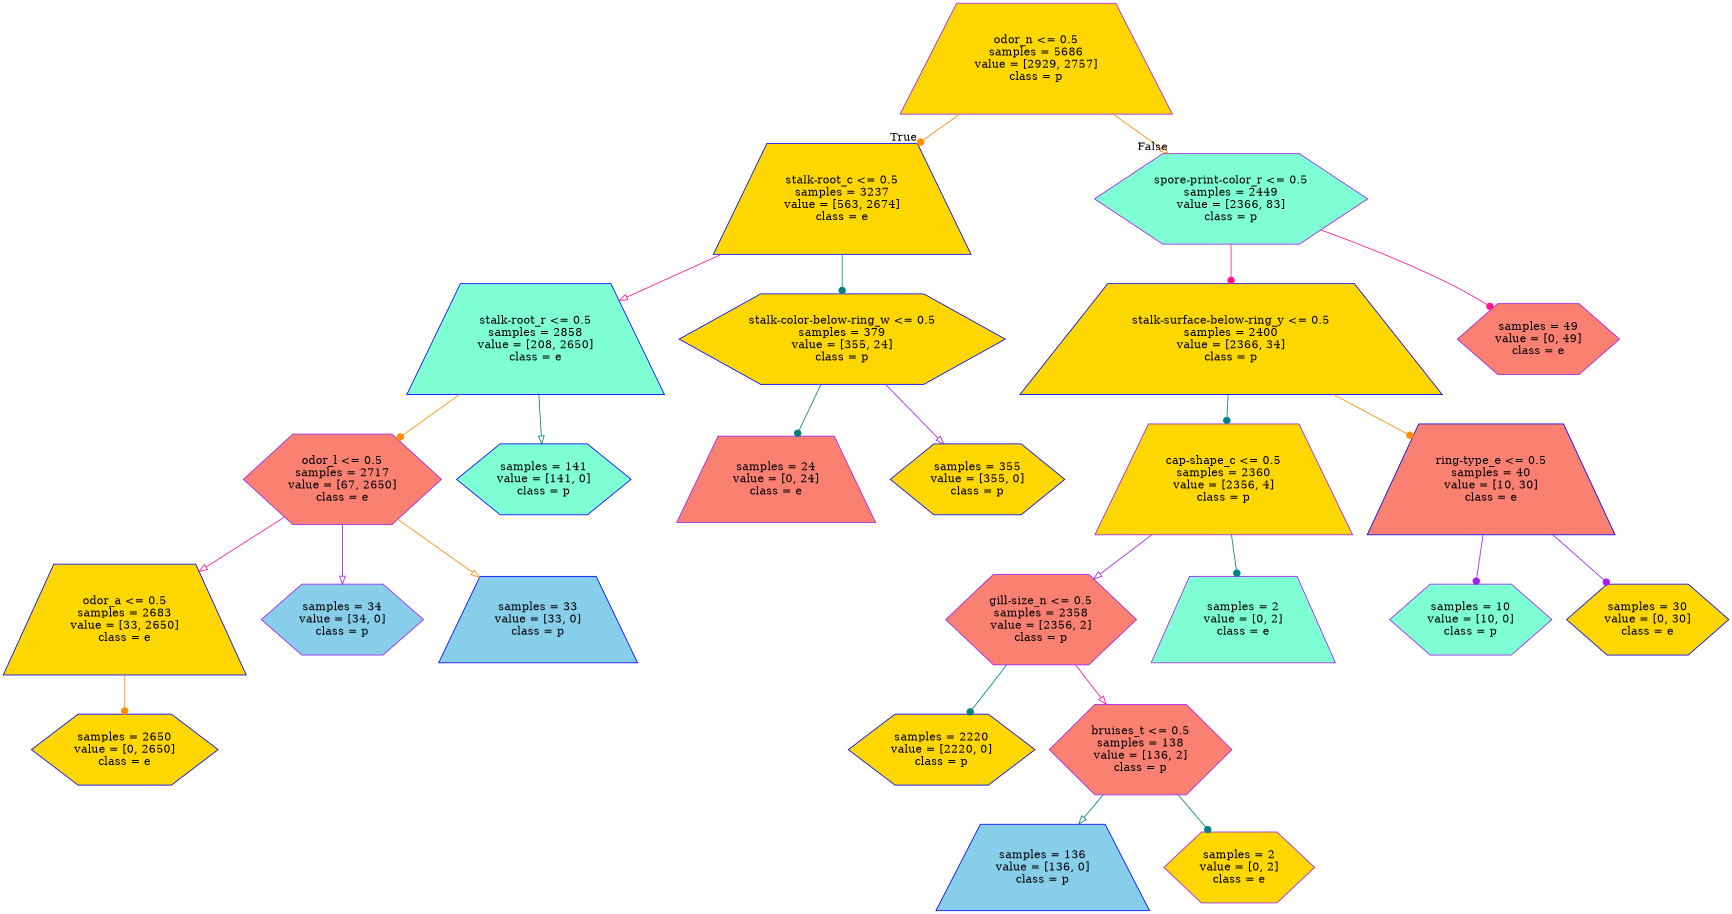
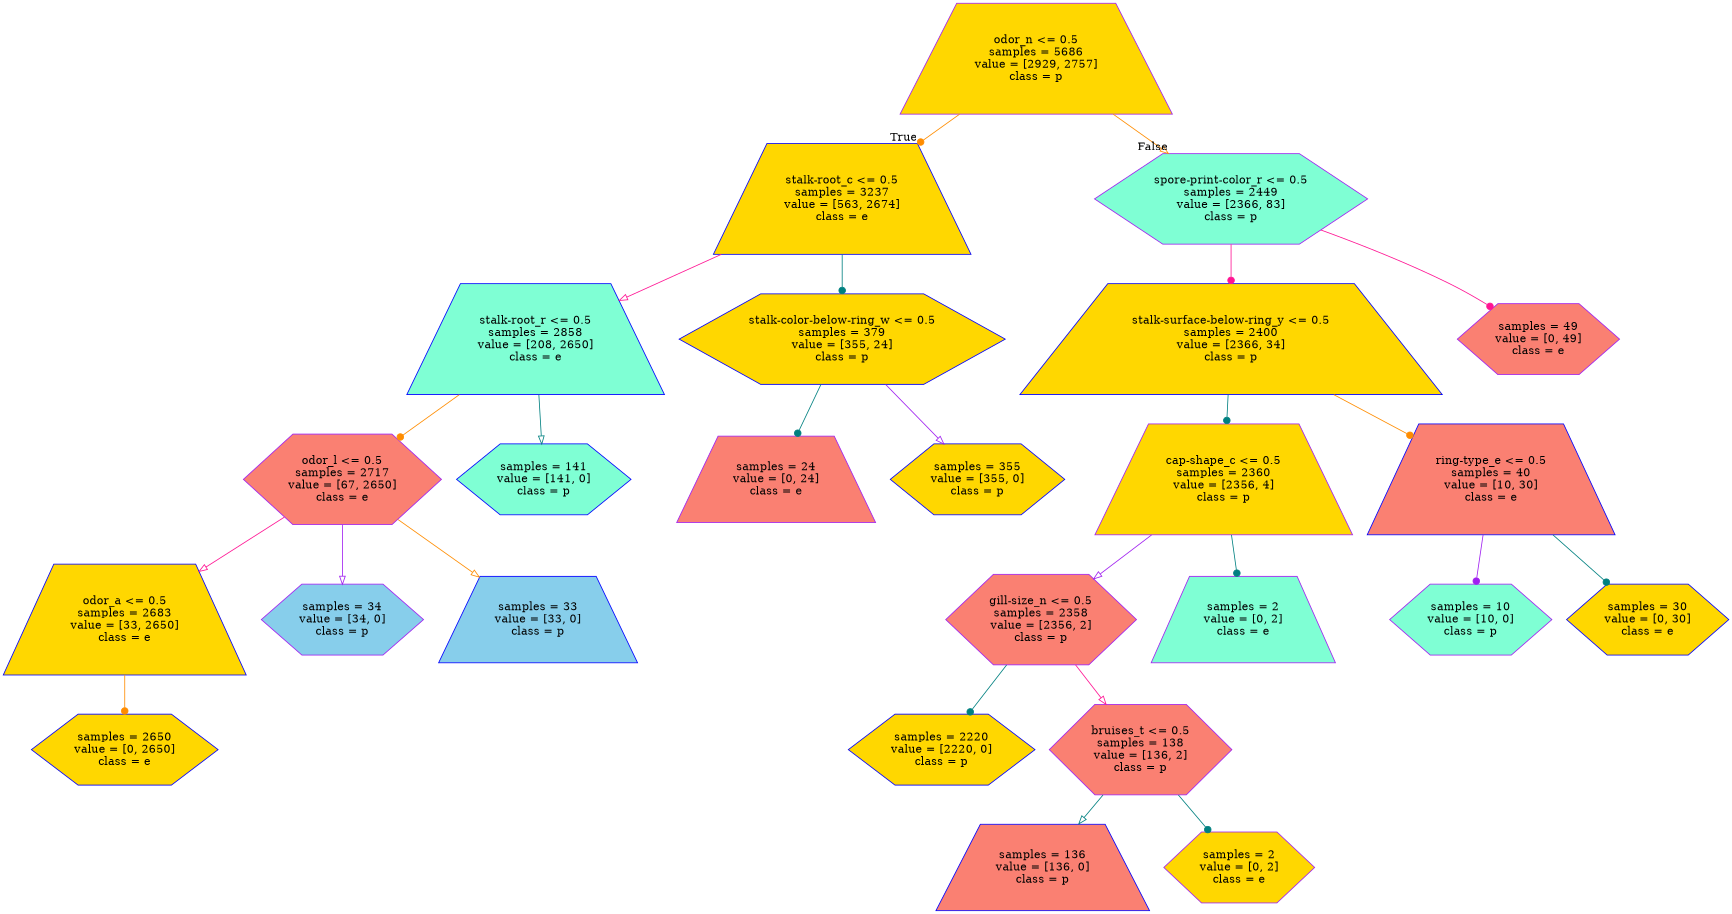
(1578, 557) -> (1578, 557)
(1043, 867) -> (1043, 867)
